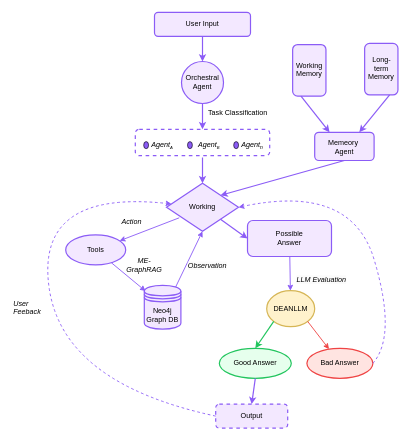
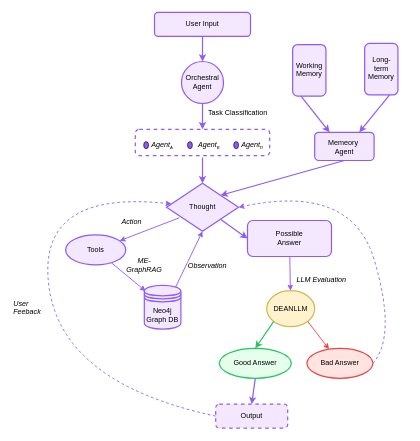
(203, 207) -> (203, 207)
